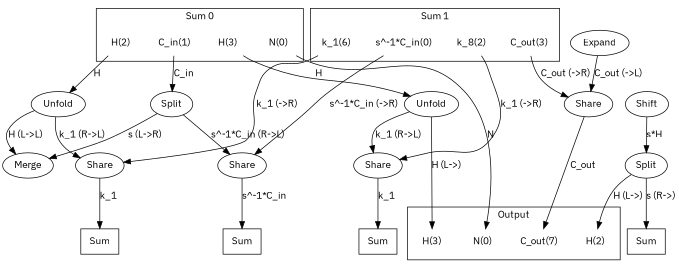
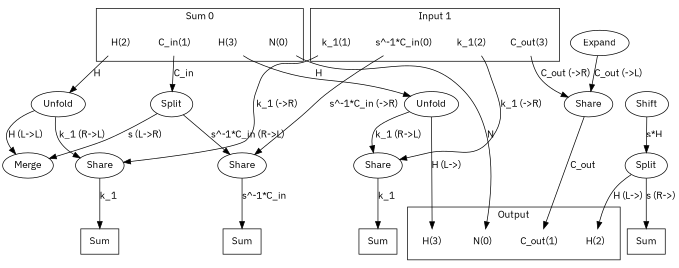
(435, 17) -> (435, 17)
(336, 43) -> (336, 43)
(472, 43) -> (472, 43)
(539, 242) -> (539, 242)
